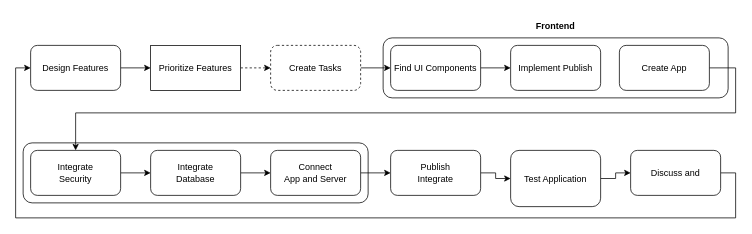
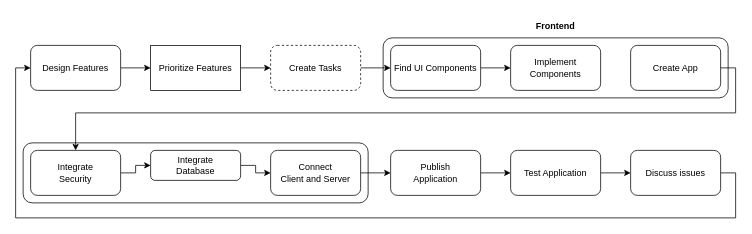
(252, 68) -> (252, 68)
(555, 68) -> (555, 68)
(664, 68) -> (675, 68)
(195, 173) -> (195, 165)
(315, 173) -> (315, 173)
(435, 173) -> (435, 173)
(675, 173) -> (675, 173)
(555, 179) -> (555, 173)
